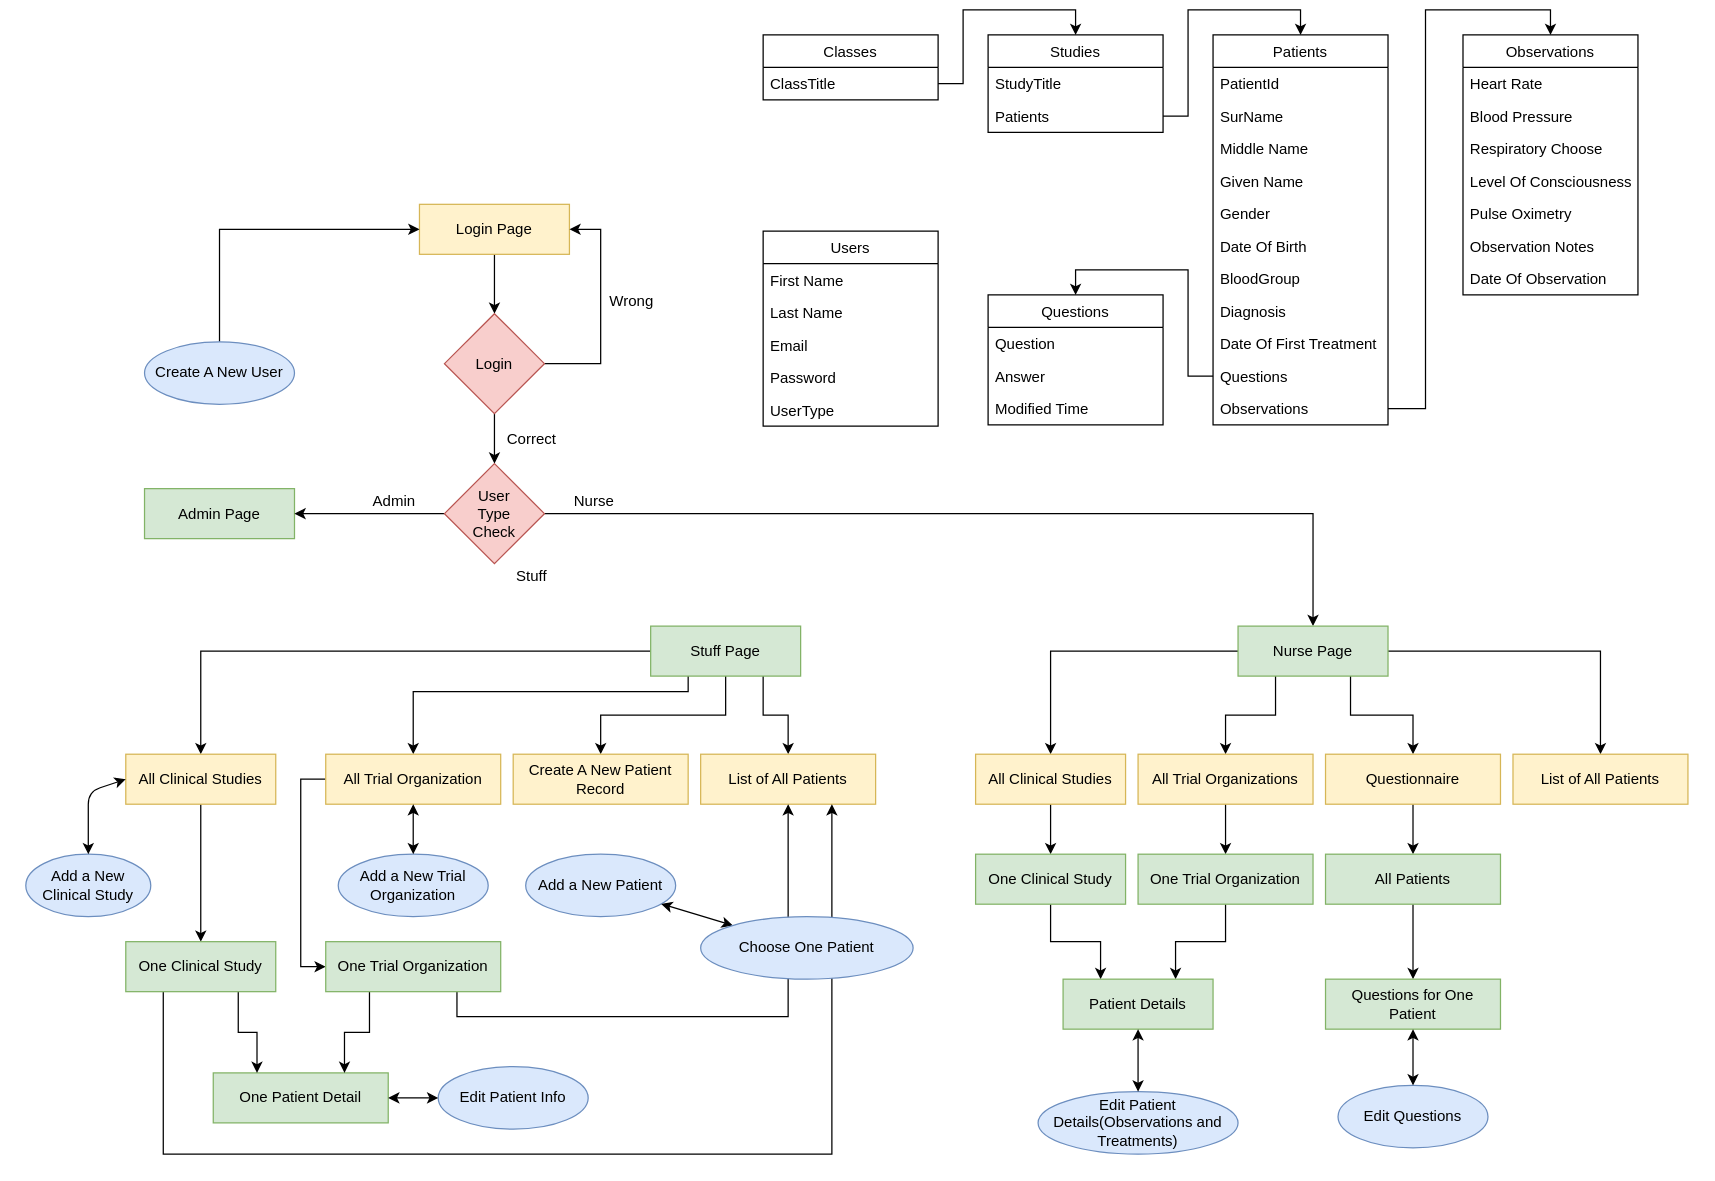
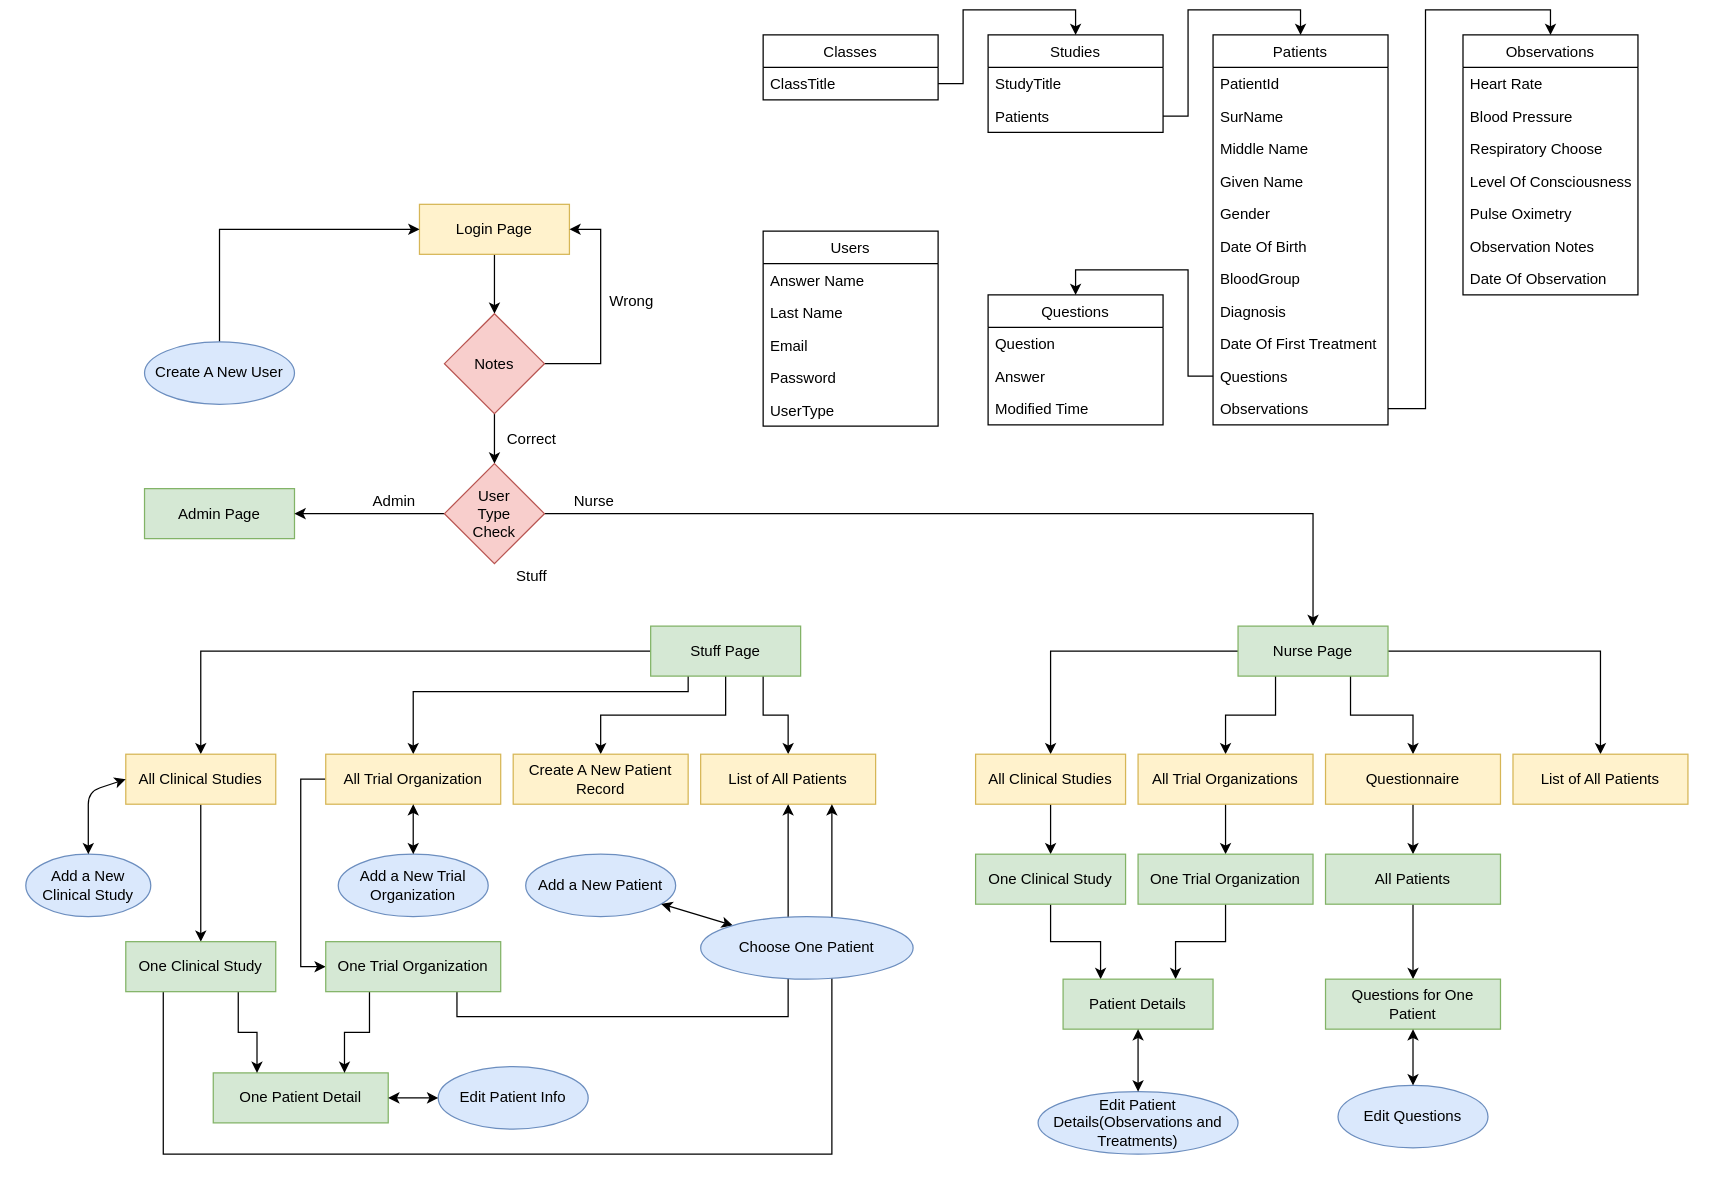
(808, 281) -> (814, 281)
(494, 364) -> (494, 364)
